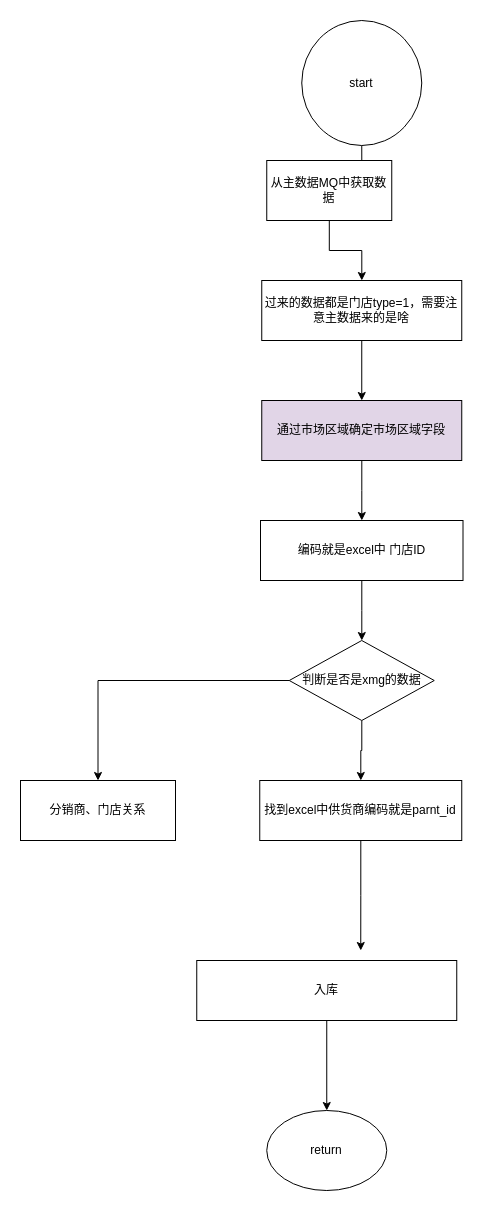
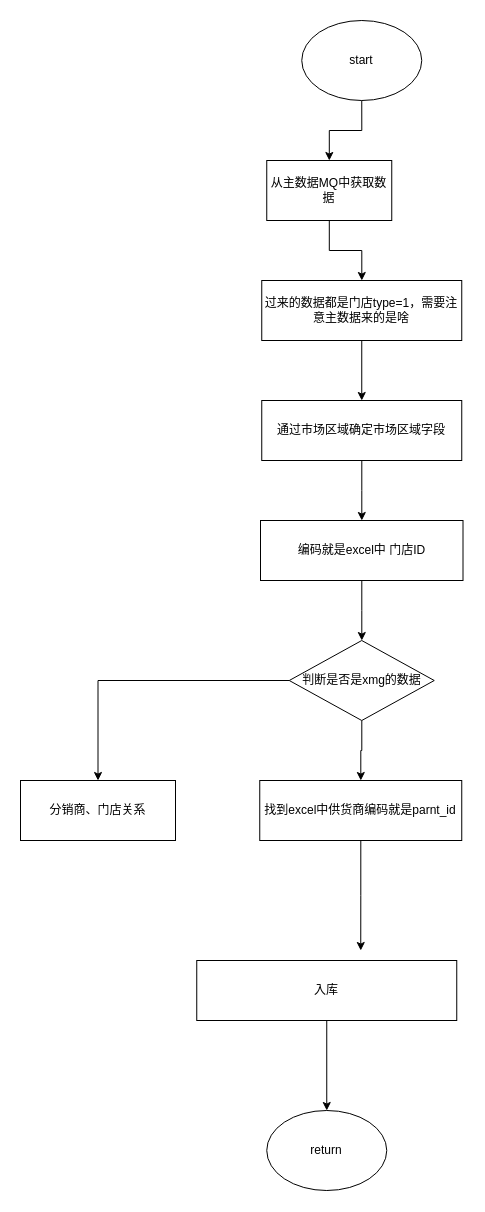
(362, 83) -> (362, 61)
(362, 431) -> (362, 431)
